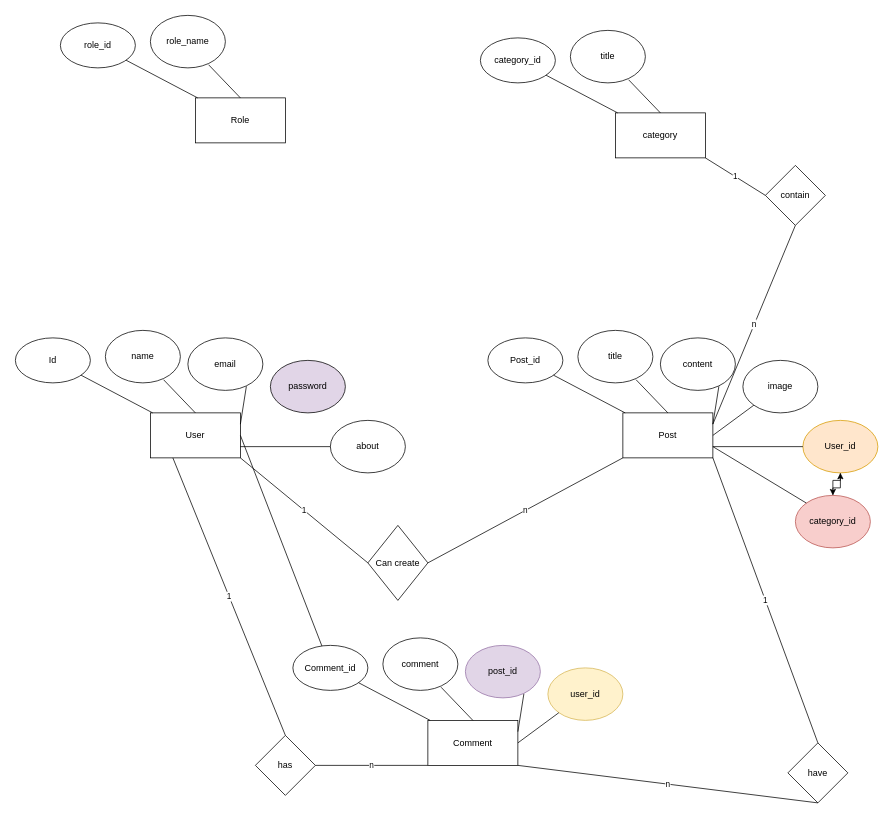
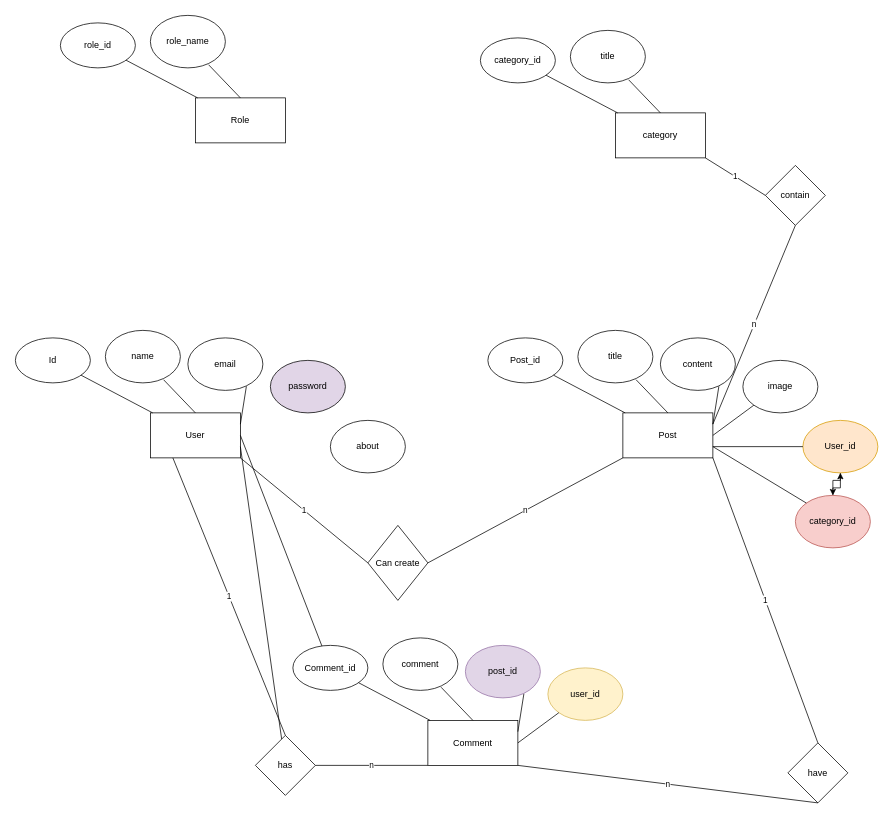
(285, 447) -> (259, 580)
